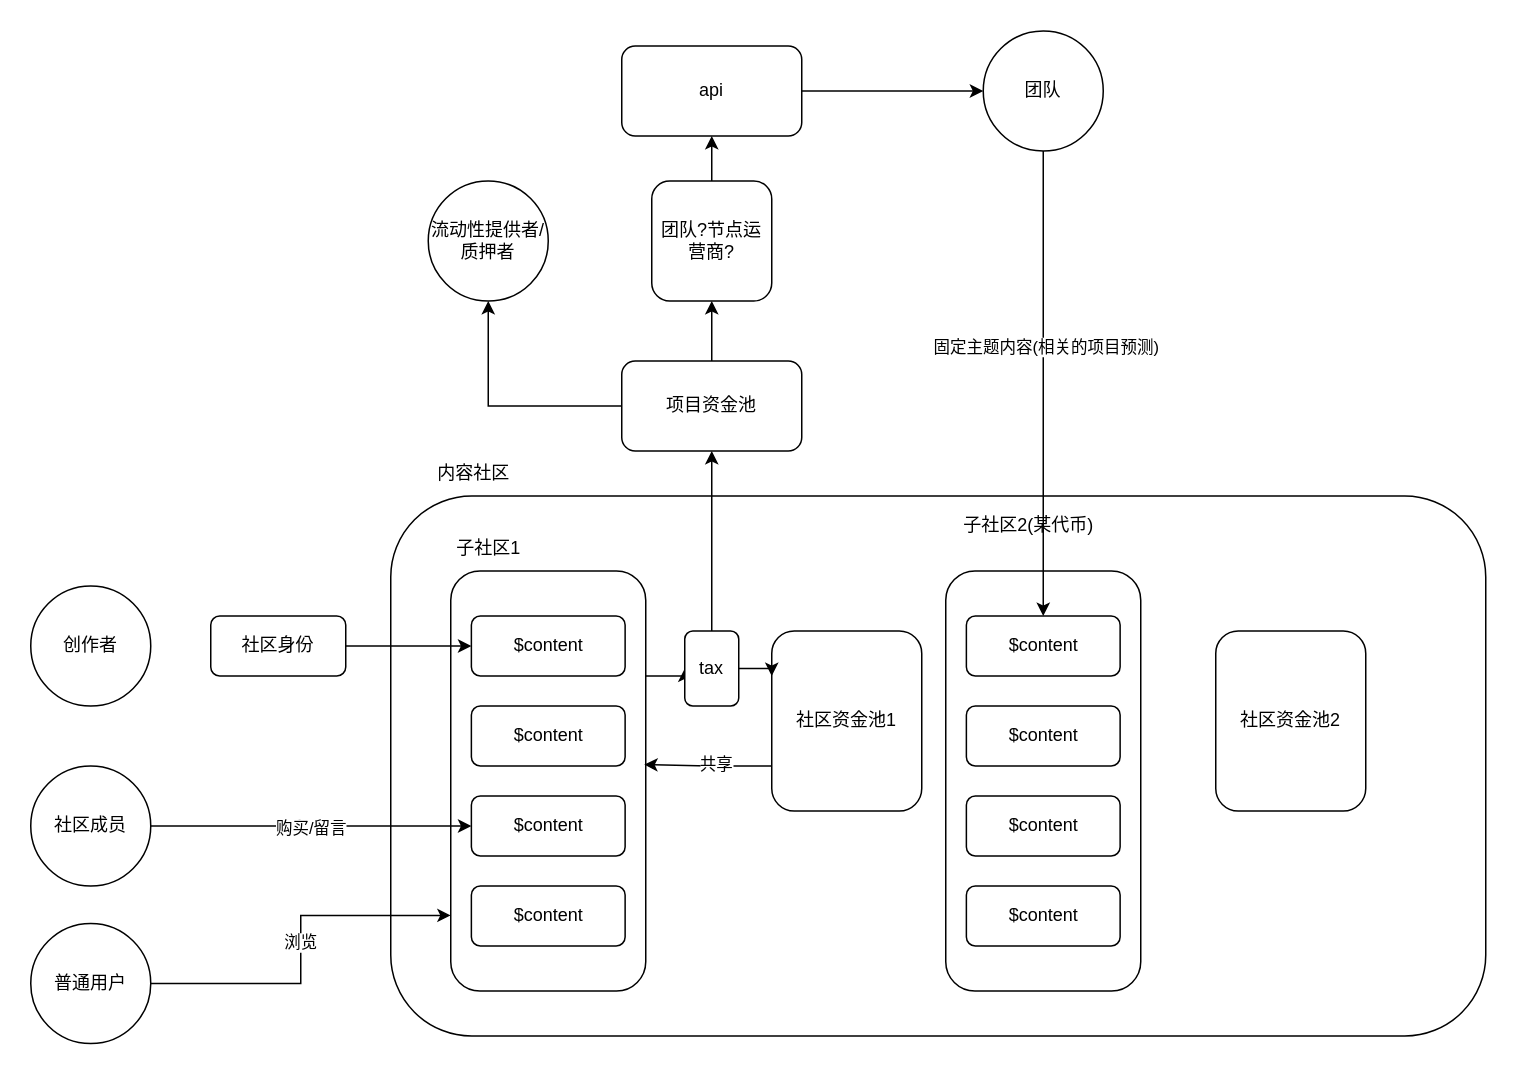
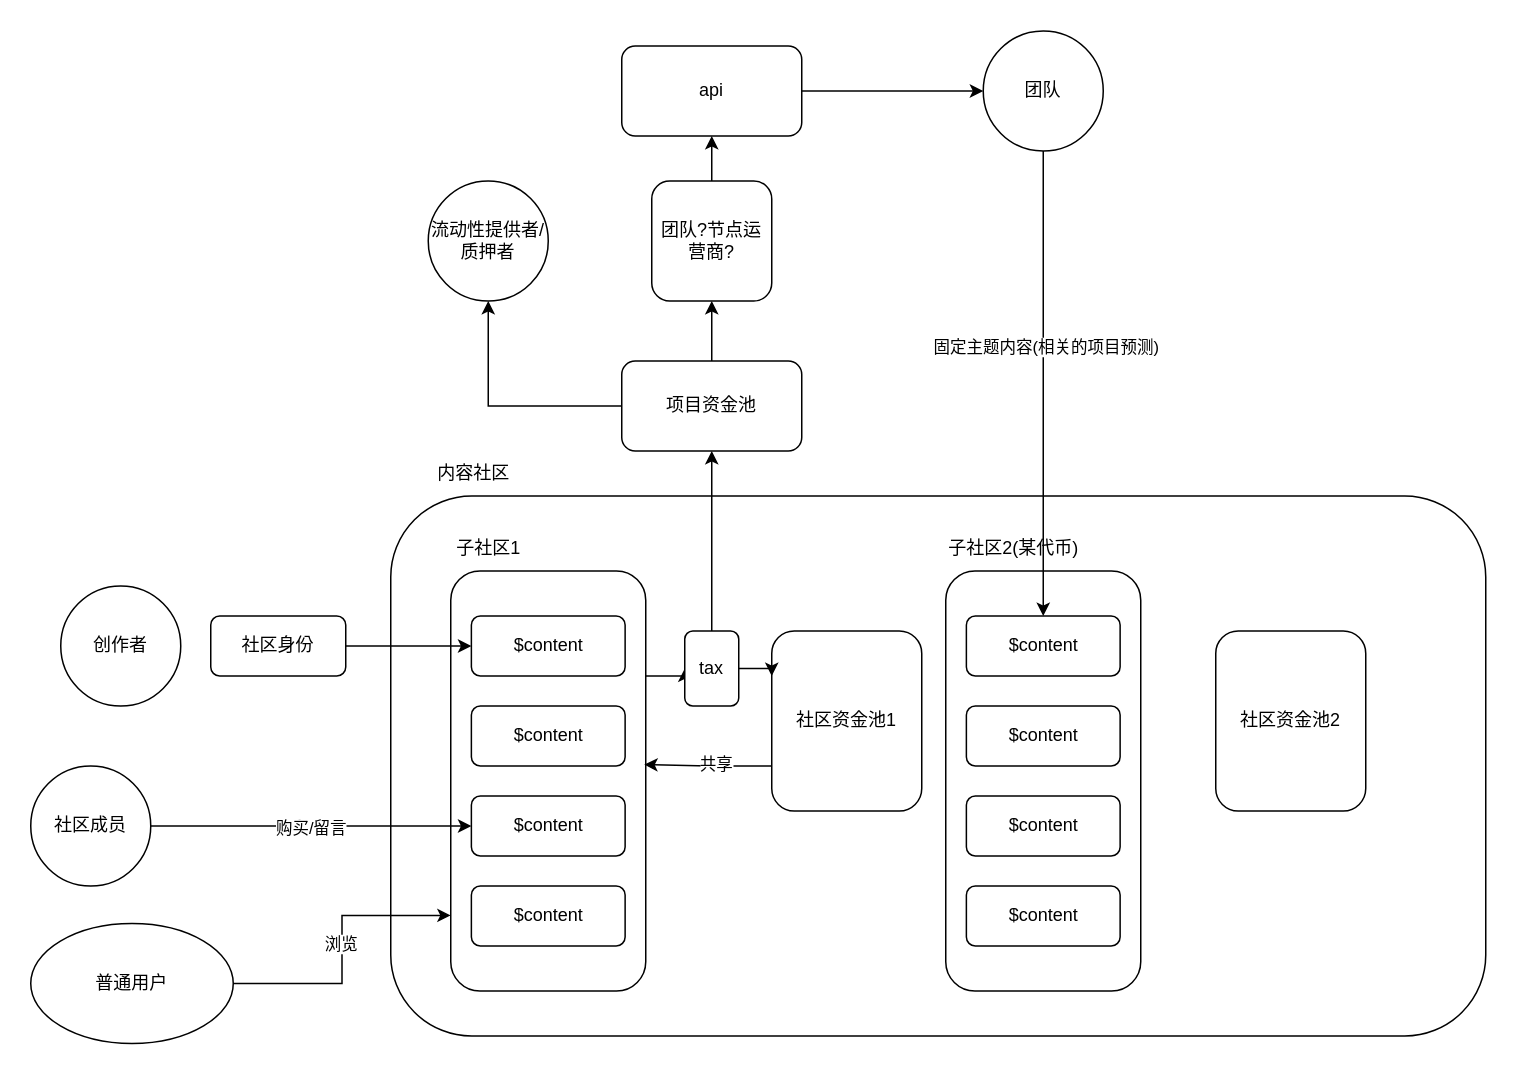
(1028, 526) -> (1013, 548)
(91, 646) -> (121, 646)
(91, 983) -> (132, 983)
